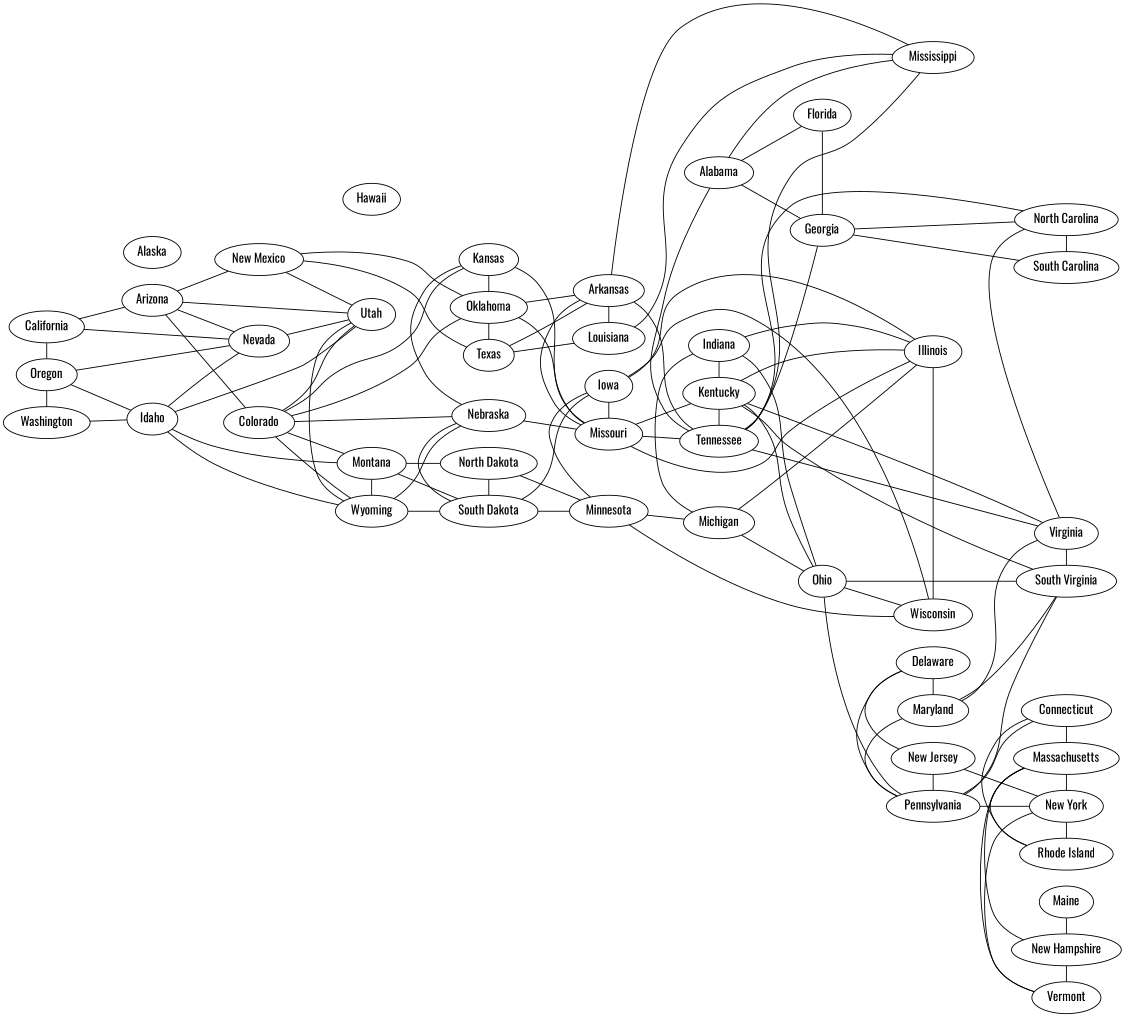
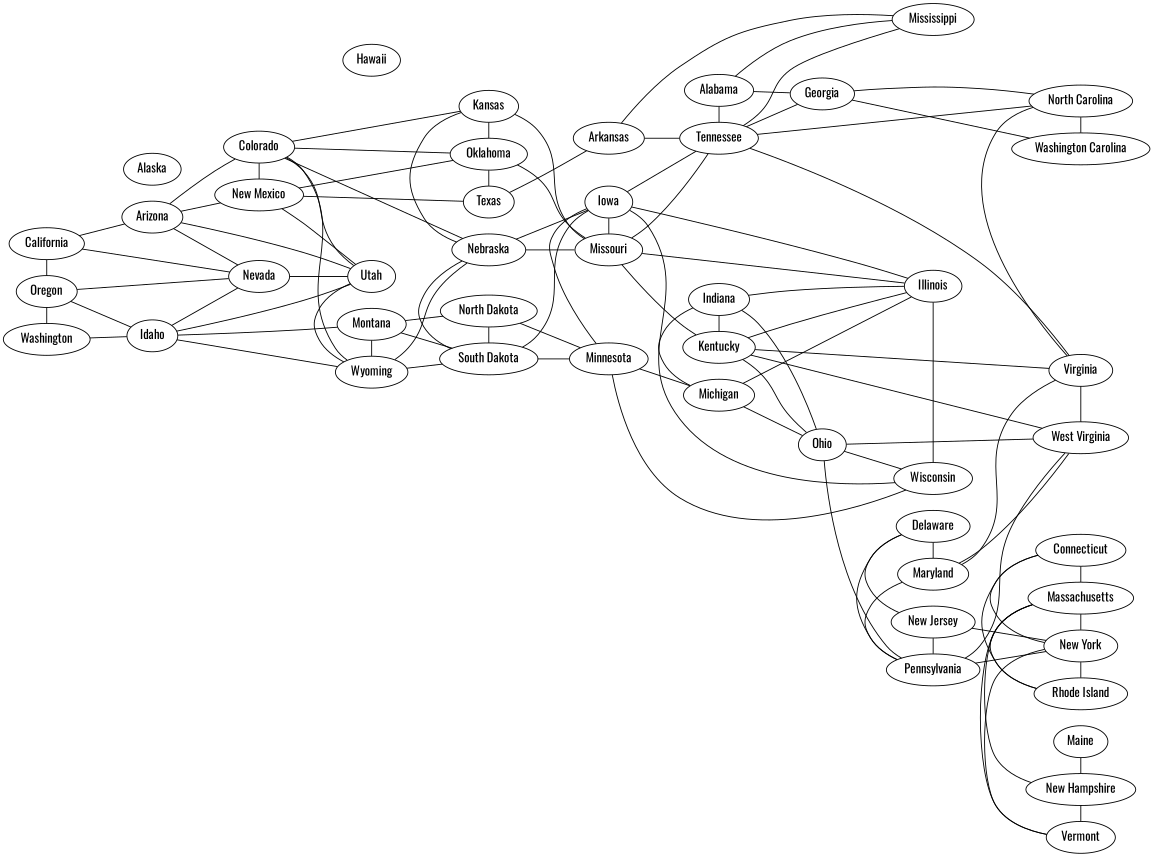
(822, 115) -> none
none -> (552, 225)
(1066, 268) -> (1081, 149)
(554, 298) -> none
(609, 338) -> none
(540, 363) -> none
(719, 417) -> (662, 171)
(317, 444) -> (259, 171)
(1066, 581) -> (1081, 438)
(1006, 741) -> (991, 605)
